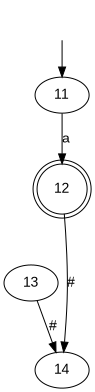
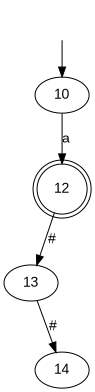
(62, 95) -> (62, 95)
(67, 278) -> (47, 234)
